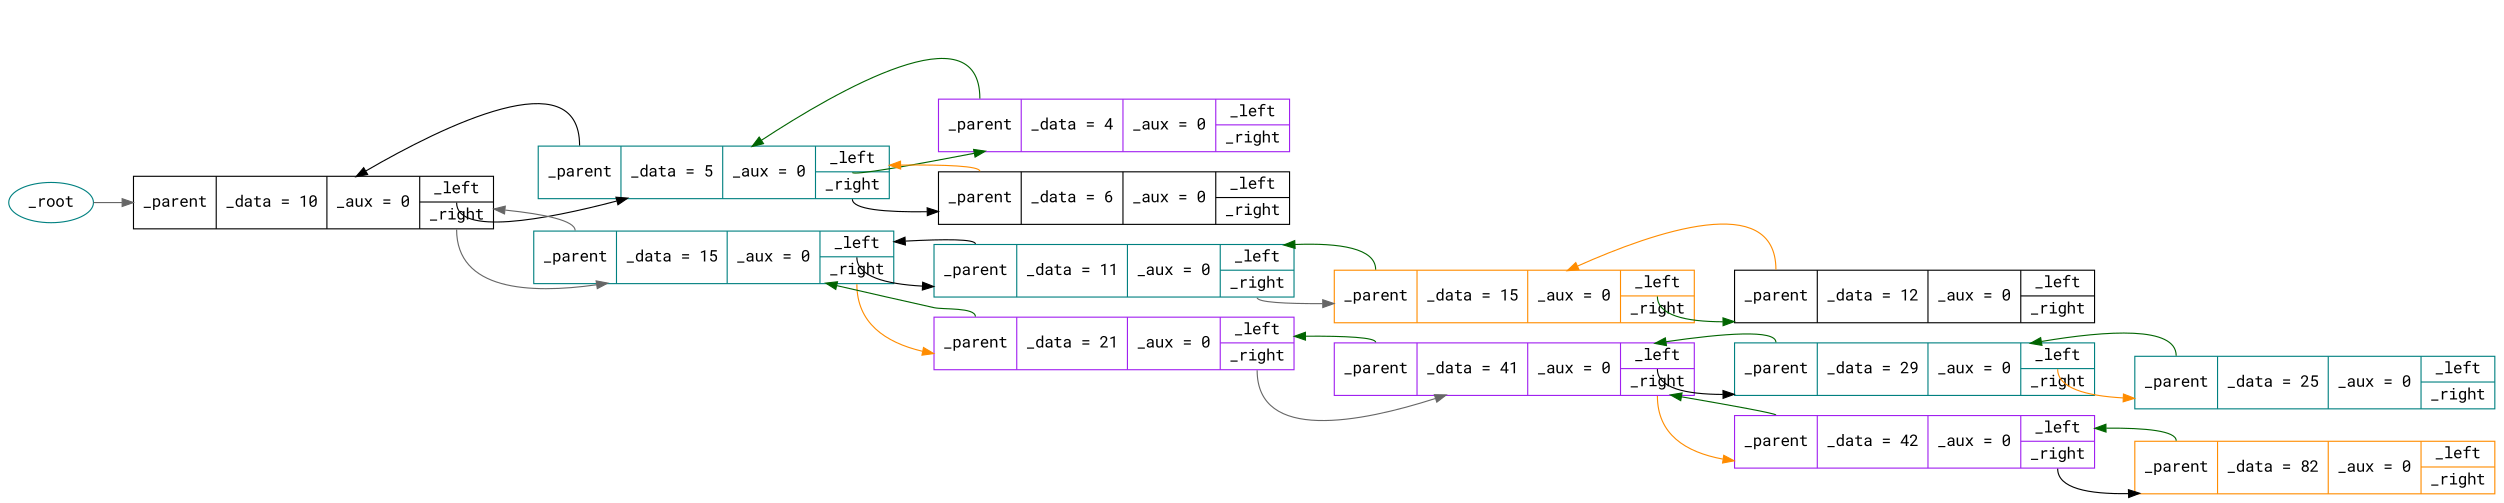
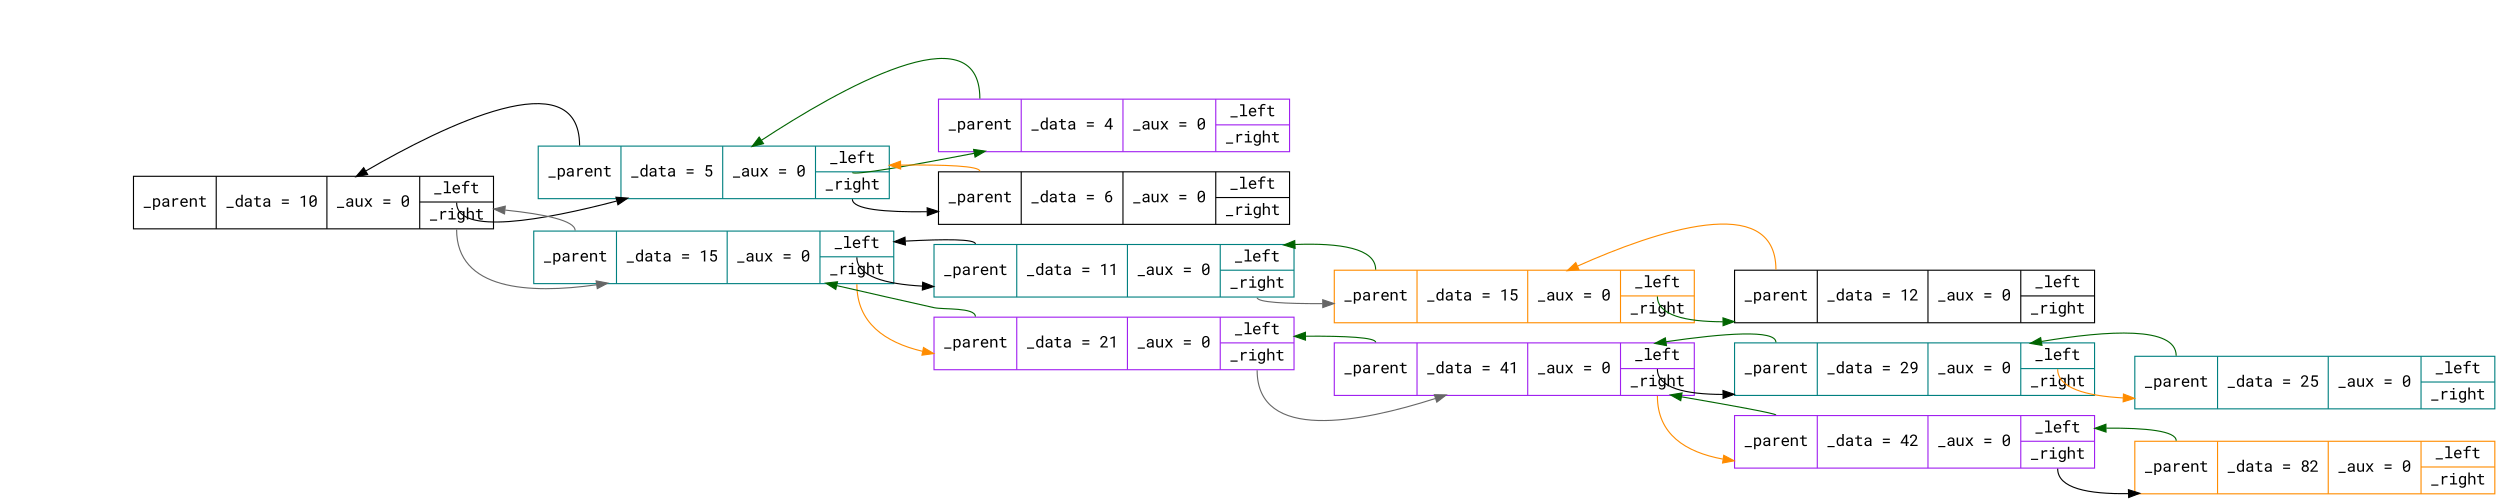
(51, 203) -> none
